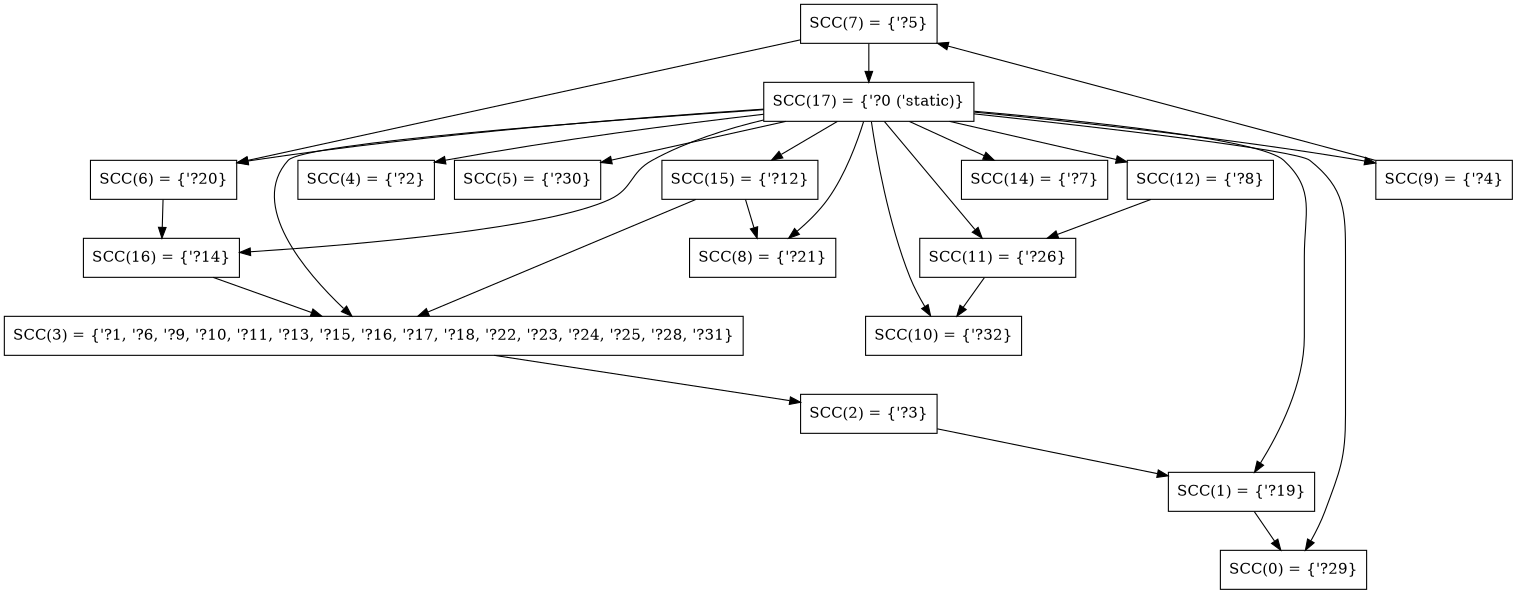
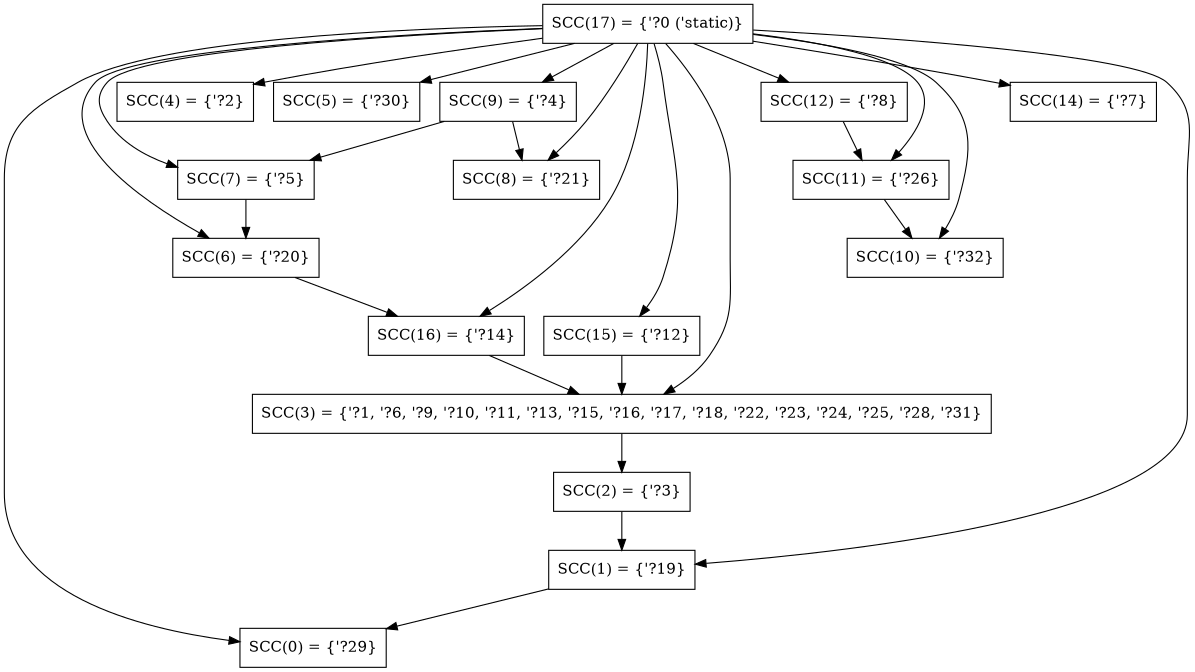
(869, 58) -> (264, 48)
(750, 214) -> (516, 136)
